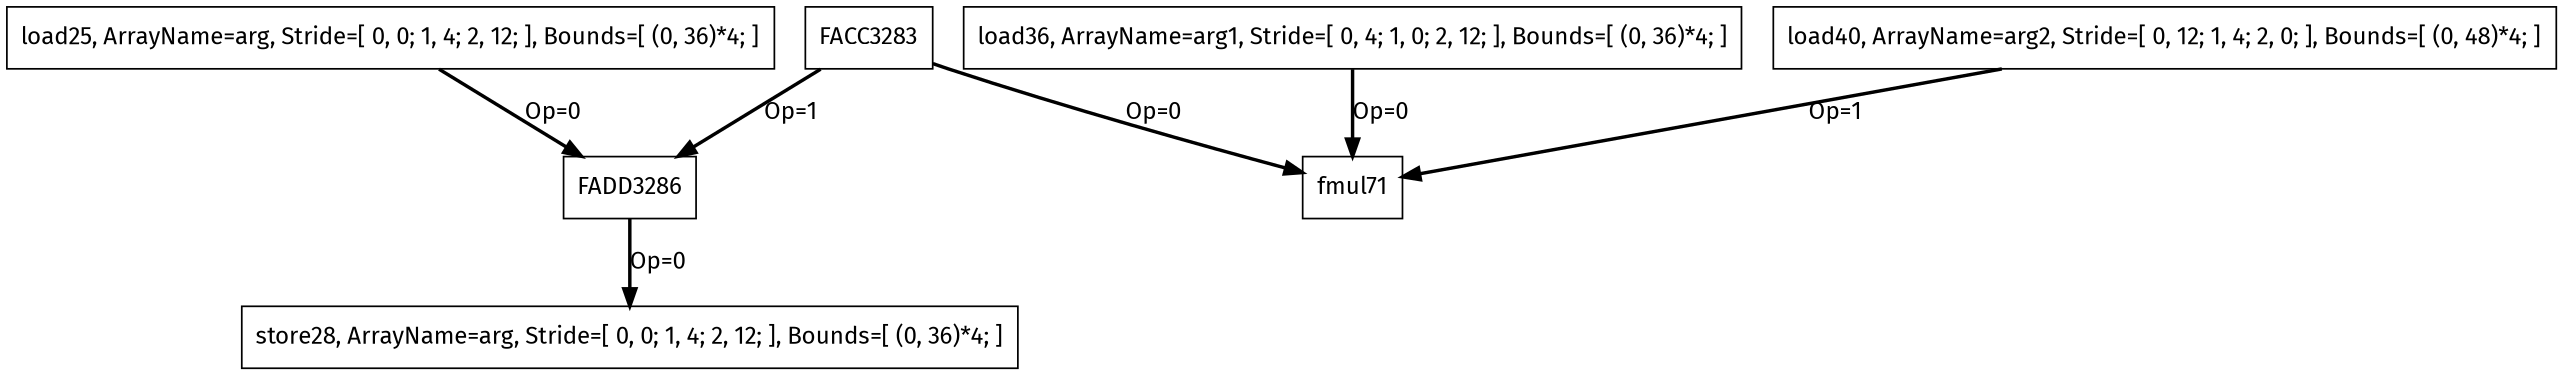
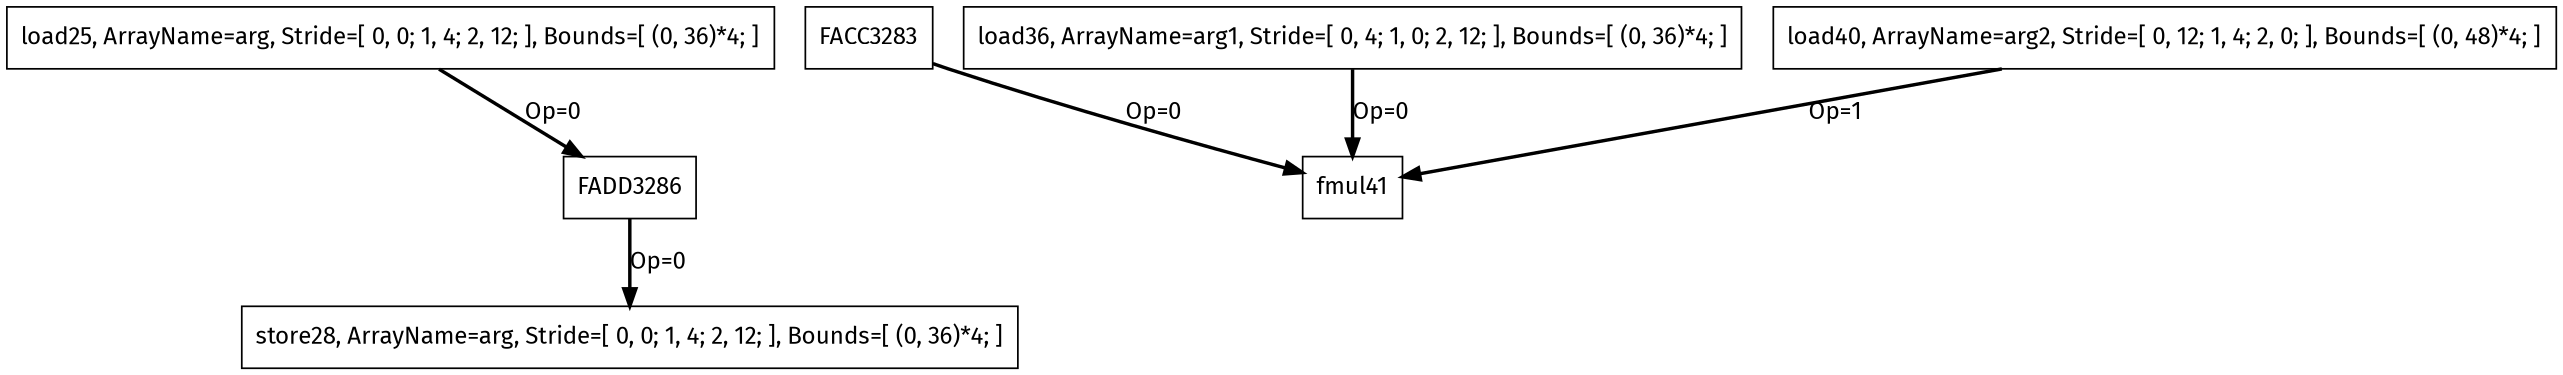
(757, 108) -> none
(1353, 188) -> (1353, 188)
